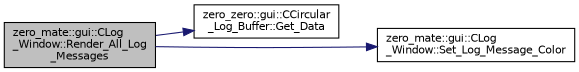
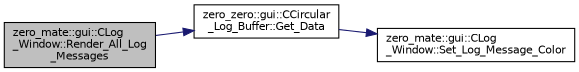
(261, 48) -> (353, 31)
